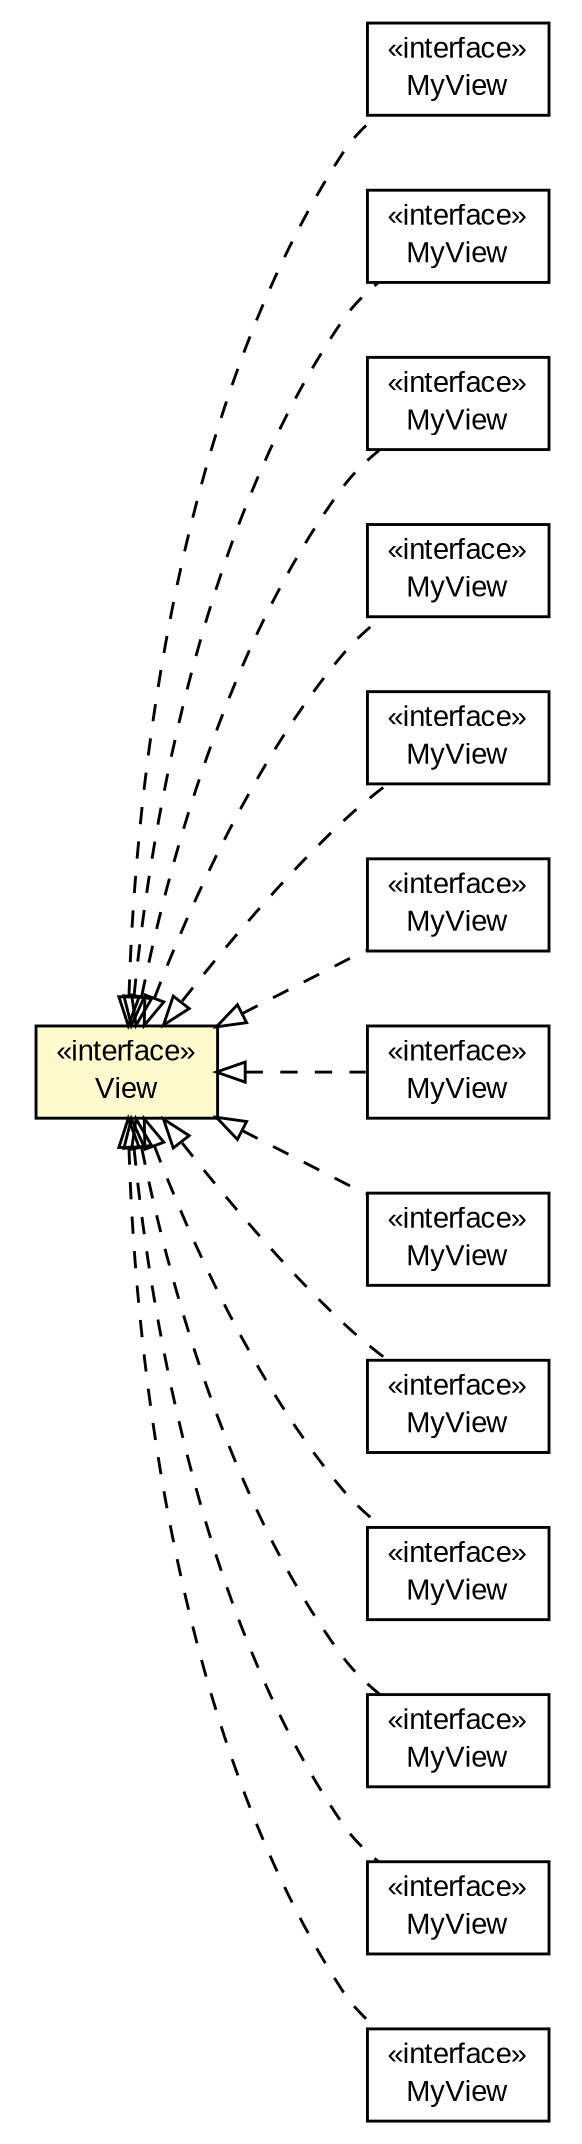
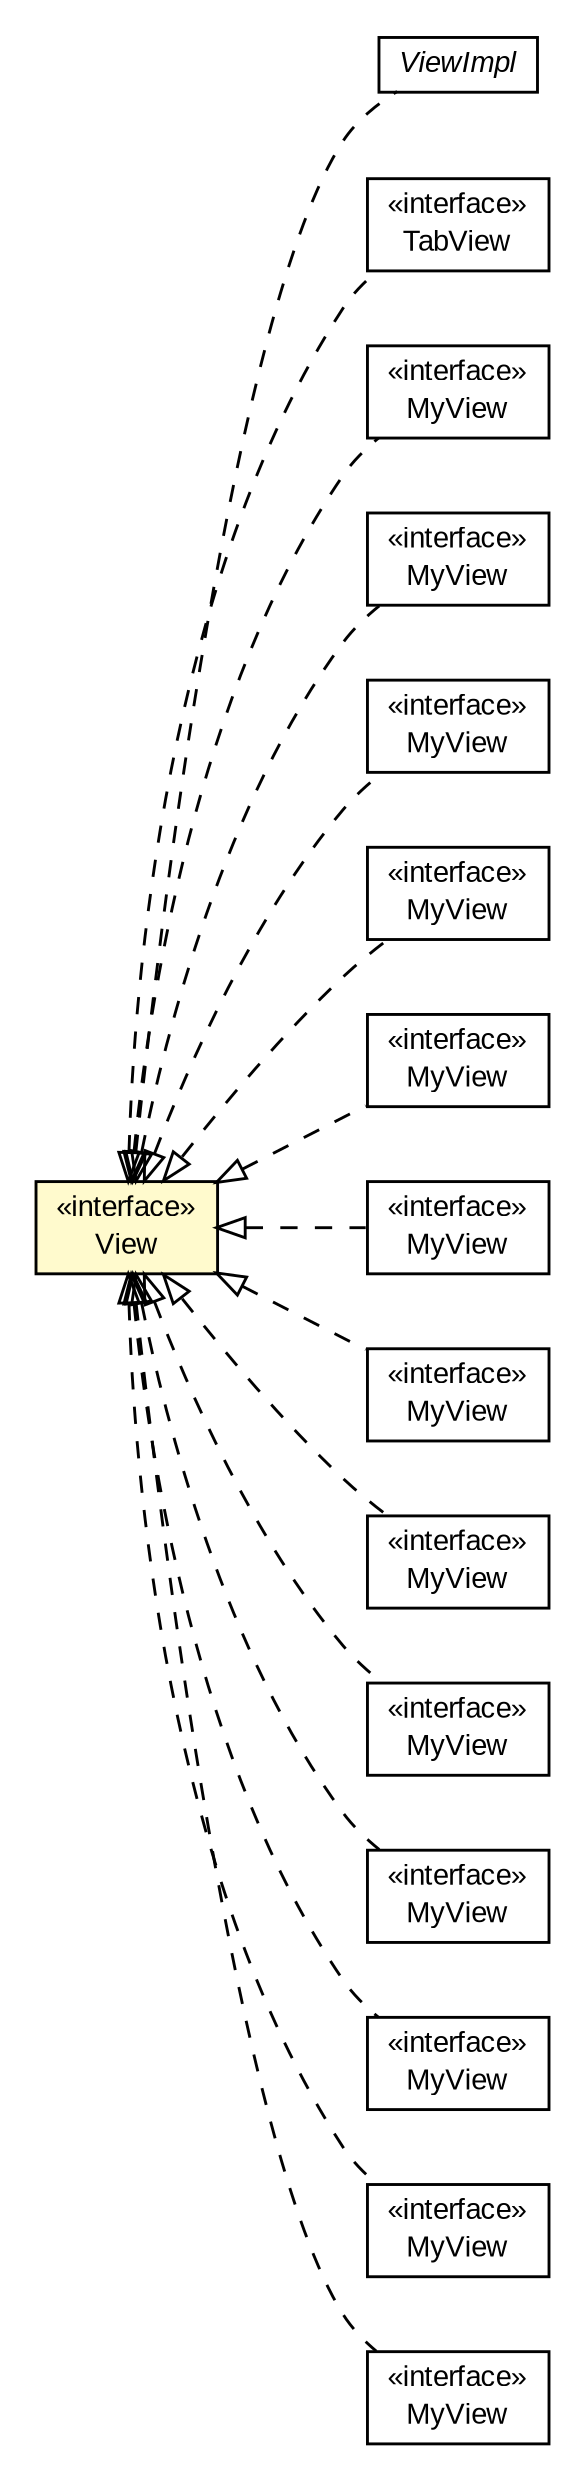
none -> (457, 63)
none -> (457, 225)
